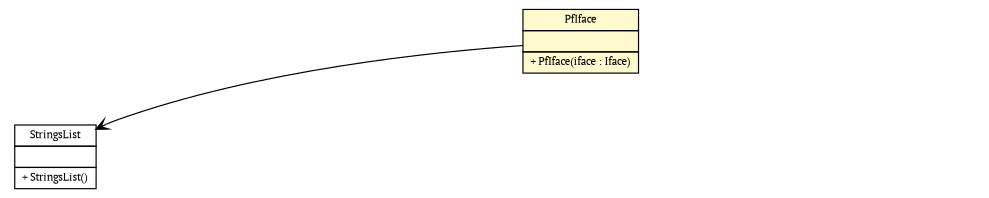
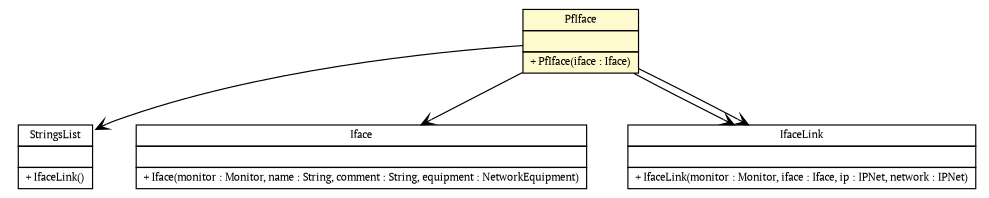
none -> (361, 157)
none -> (801, 157)
(55, 177) -> (55, 177)
